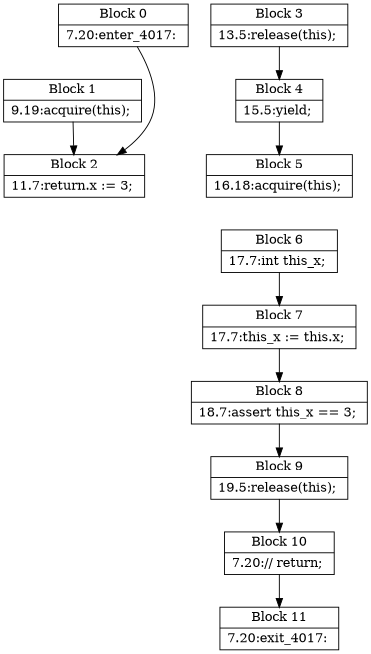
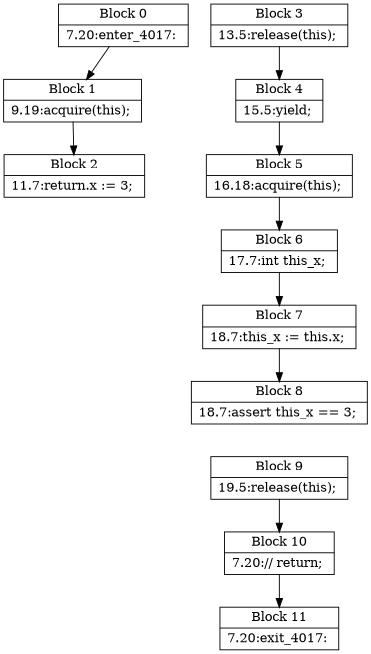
(155, 102) -> (101, 59)
none -> (279, 209)
(279, 337) -> (279, 337)
(279, 436) -> none
